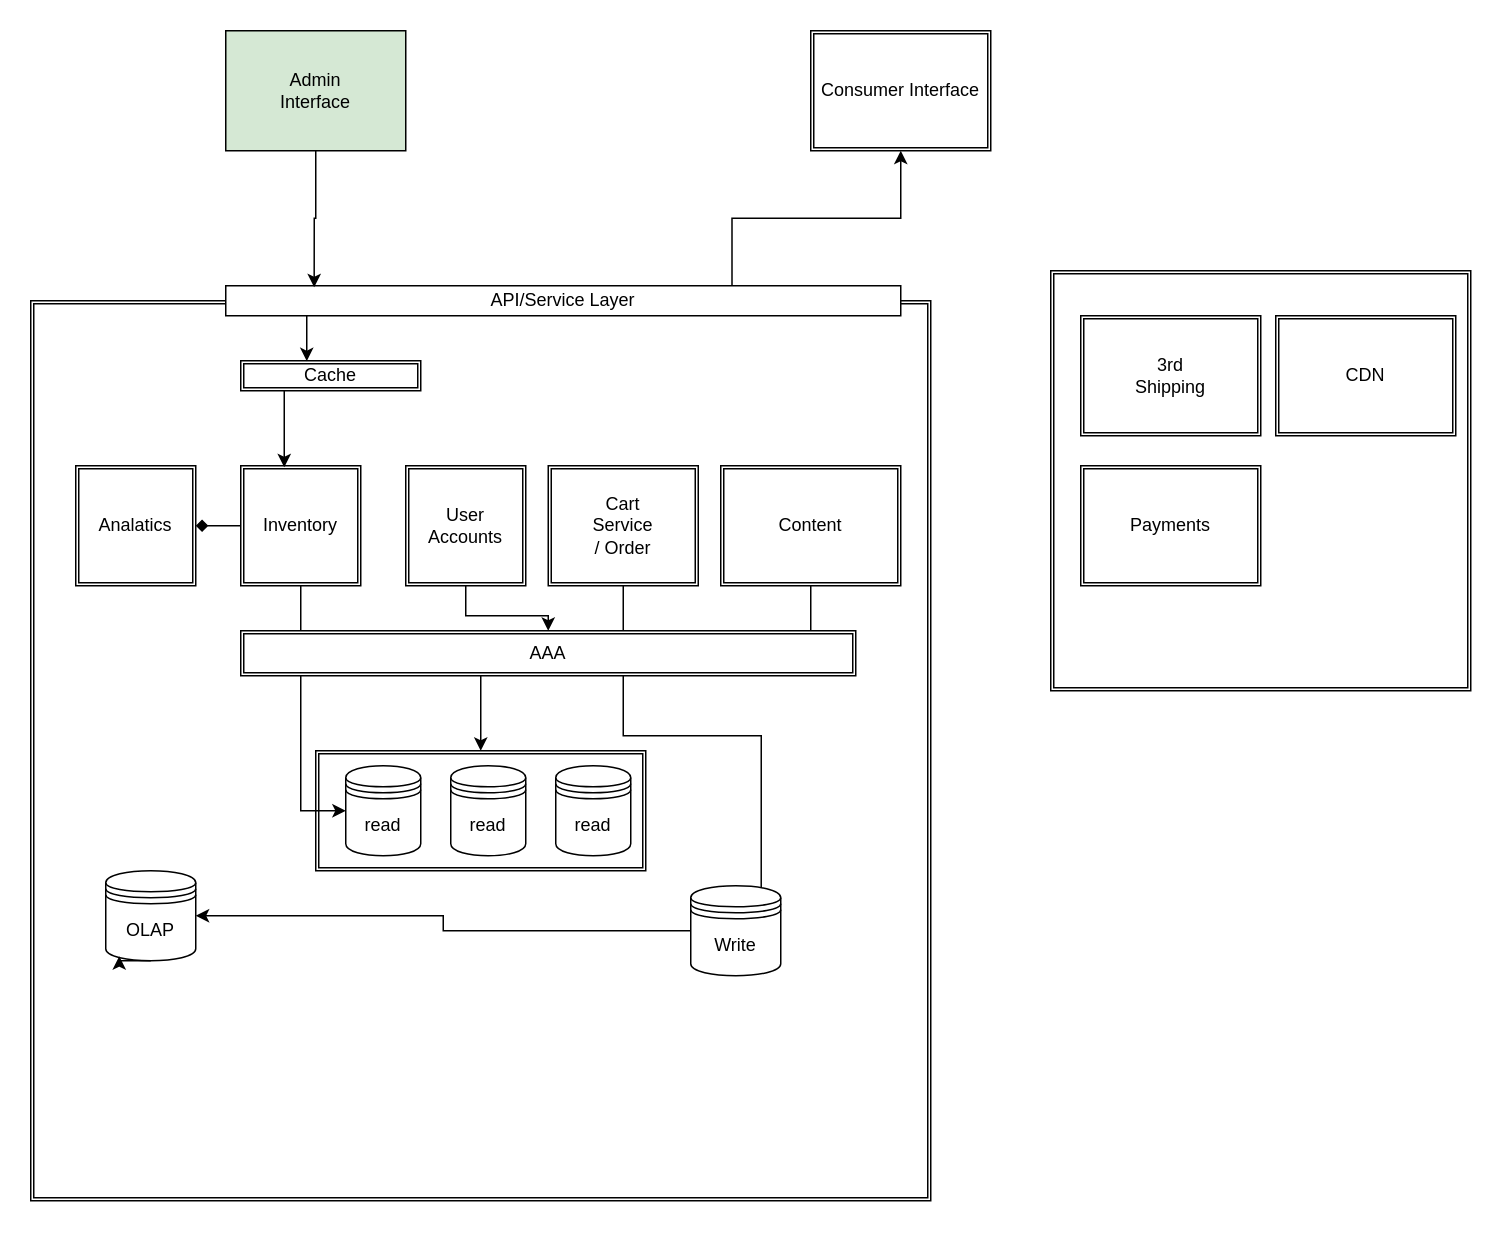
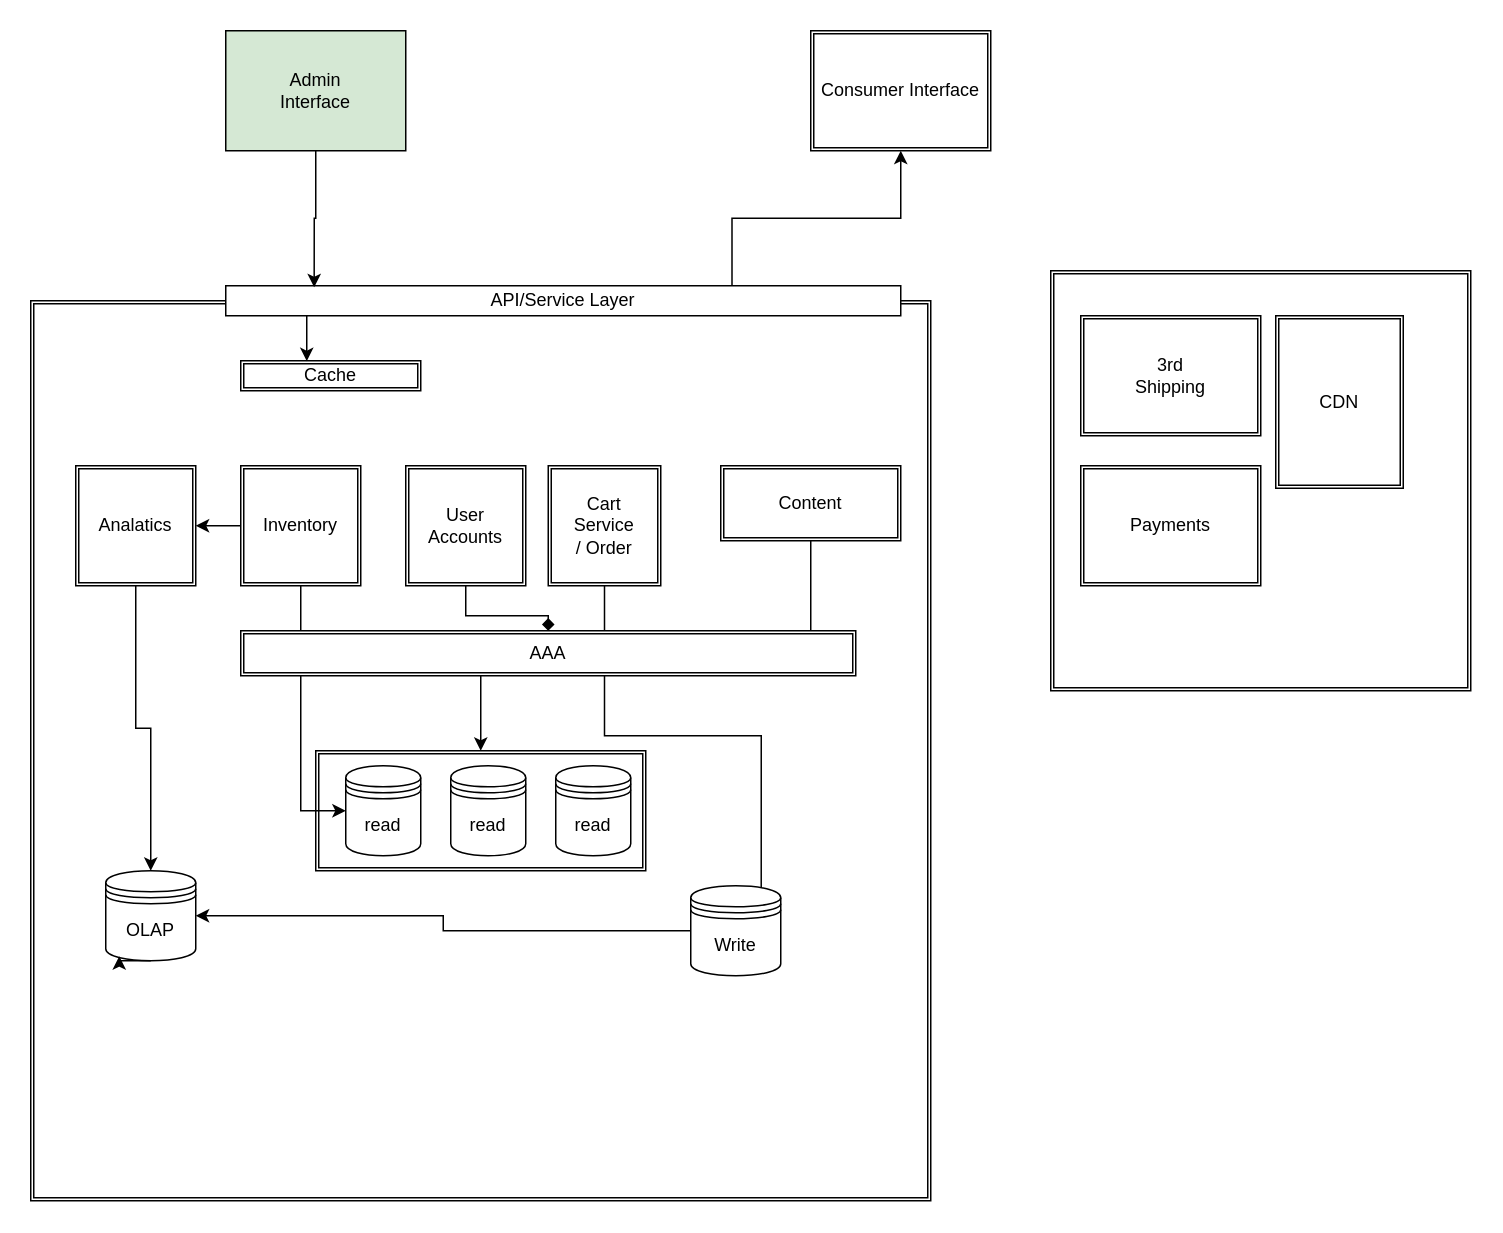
(1366, 376) -> (1340, 402)
(284, 424) -> none
(208, 526) -> (207, 526)
(623, 526) -> (605, 526)
(811, 526) -> (811, 503)
(545, 616) -> (545, 616)
none -> (138, 728)
